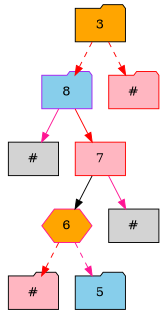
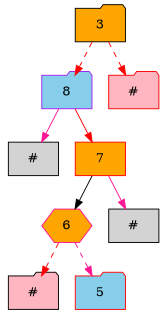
(100, 159) -> (100, 159)
(100, 293) -> (100, 293)
